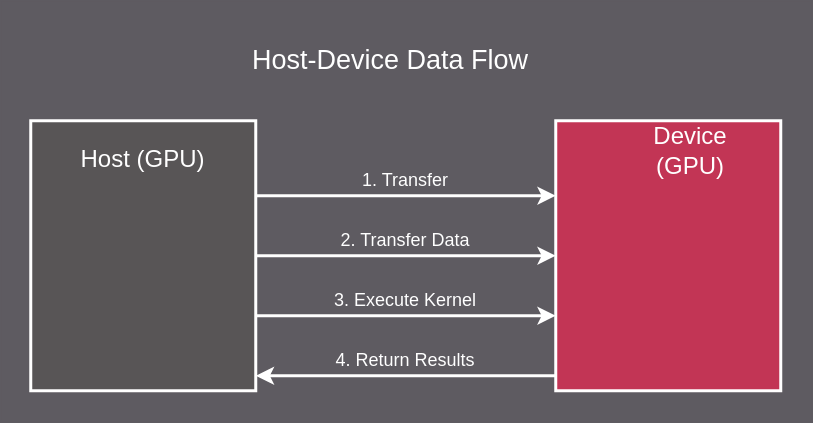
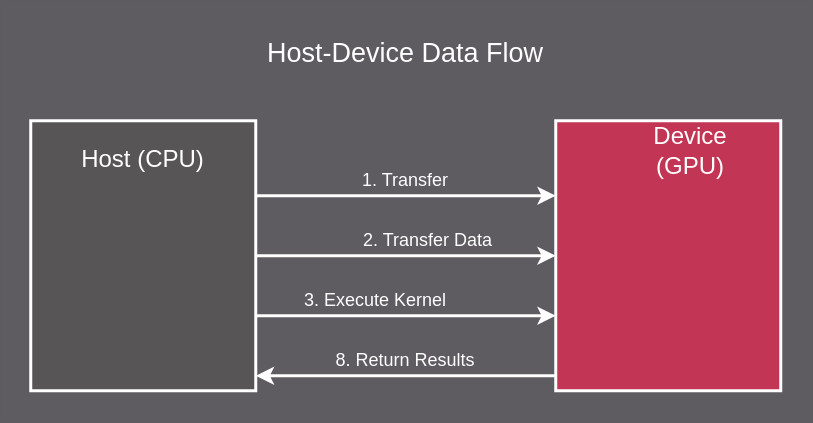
(391, 61) -> (406, 53)
(143, 158) -> (143, 158)
(406, 241) -> (428, 241)
(406, 301) -> (376, 301)
(406, 361) -> (406, 361)
